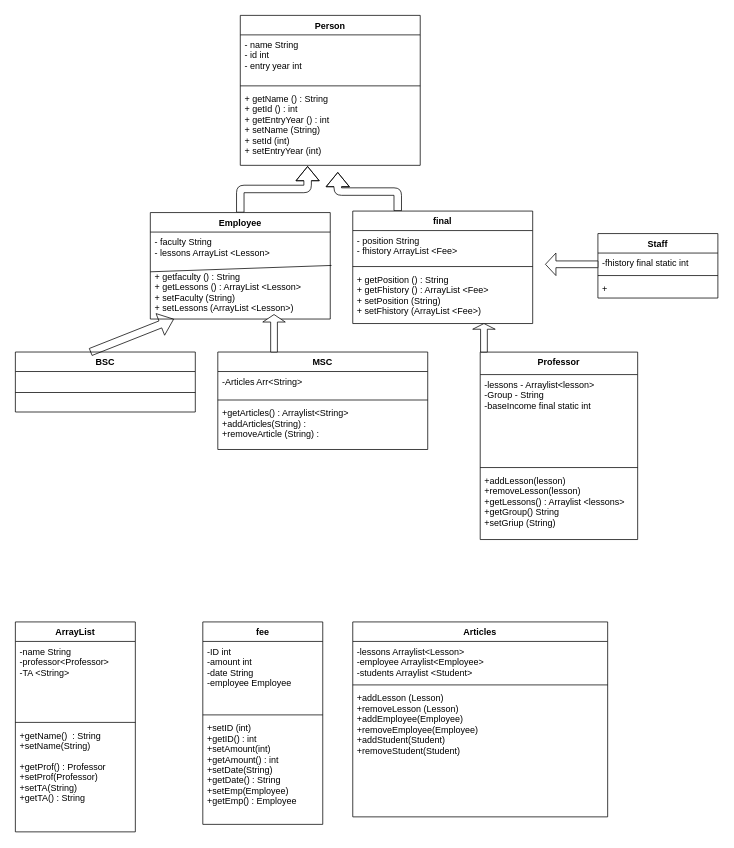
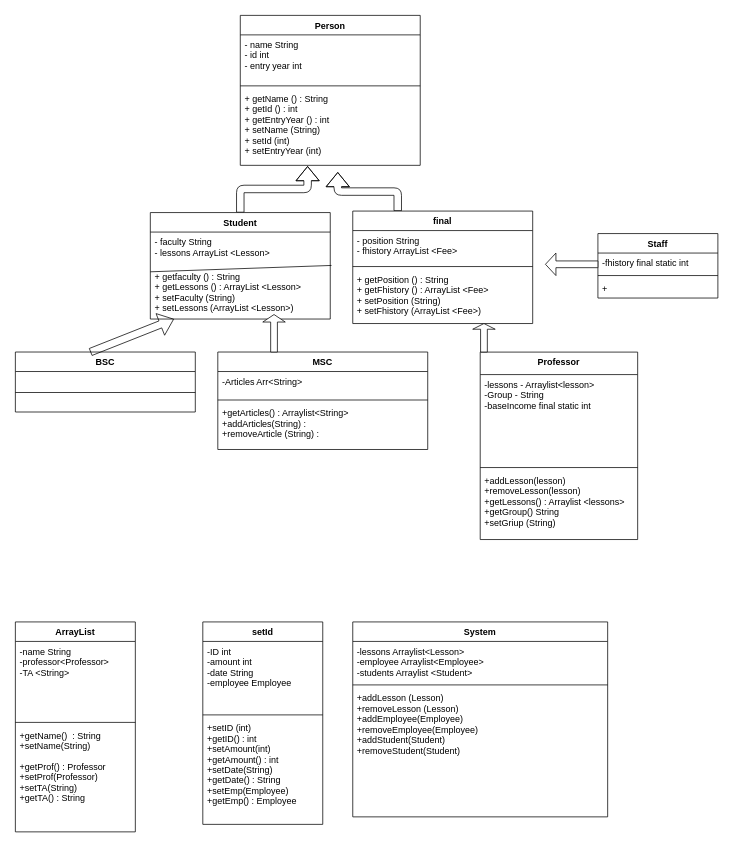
(240, 223) -> (240, 223)
(263, 632) -> (263, 632)
(480, 632) -> (480, 632)
